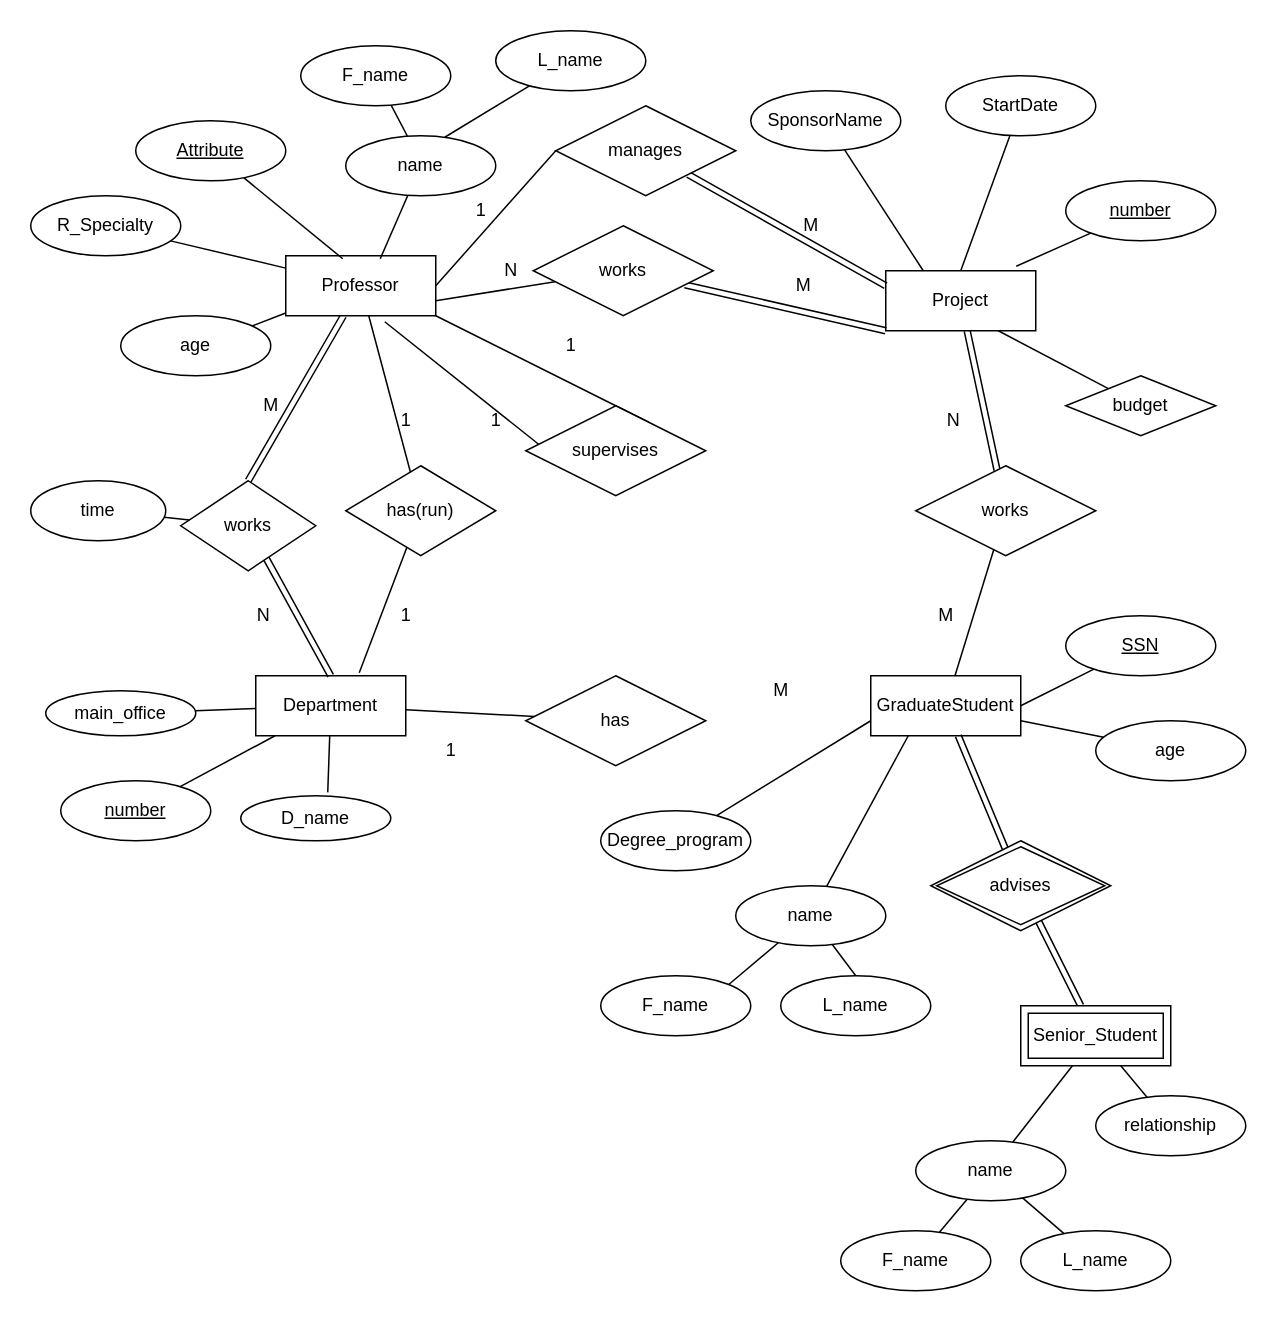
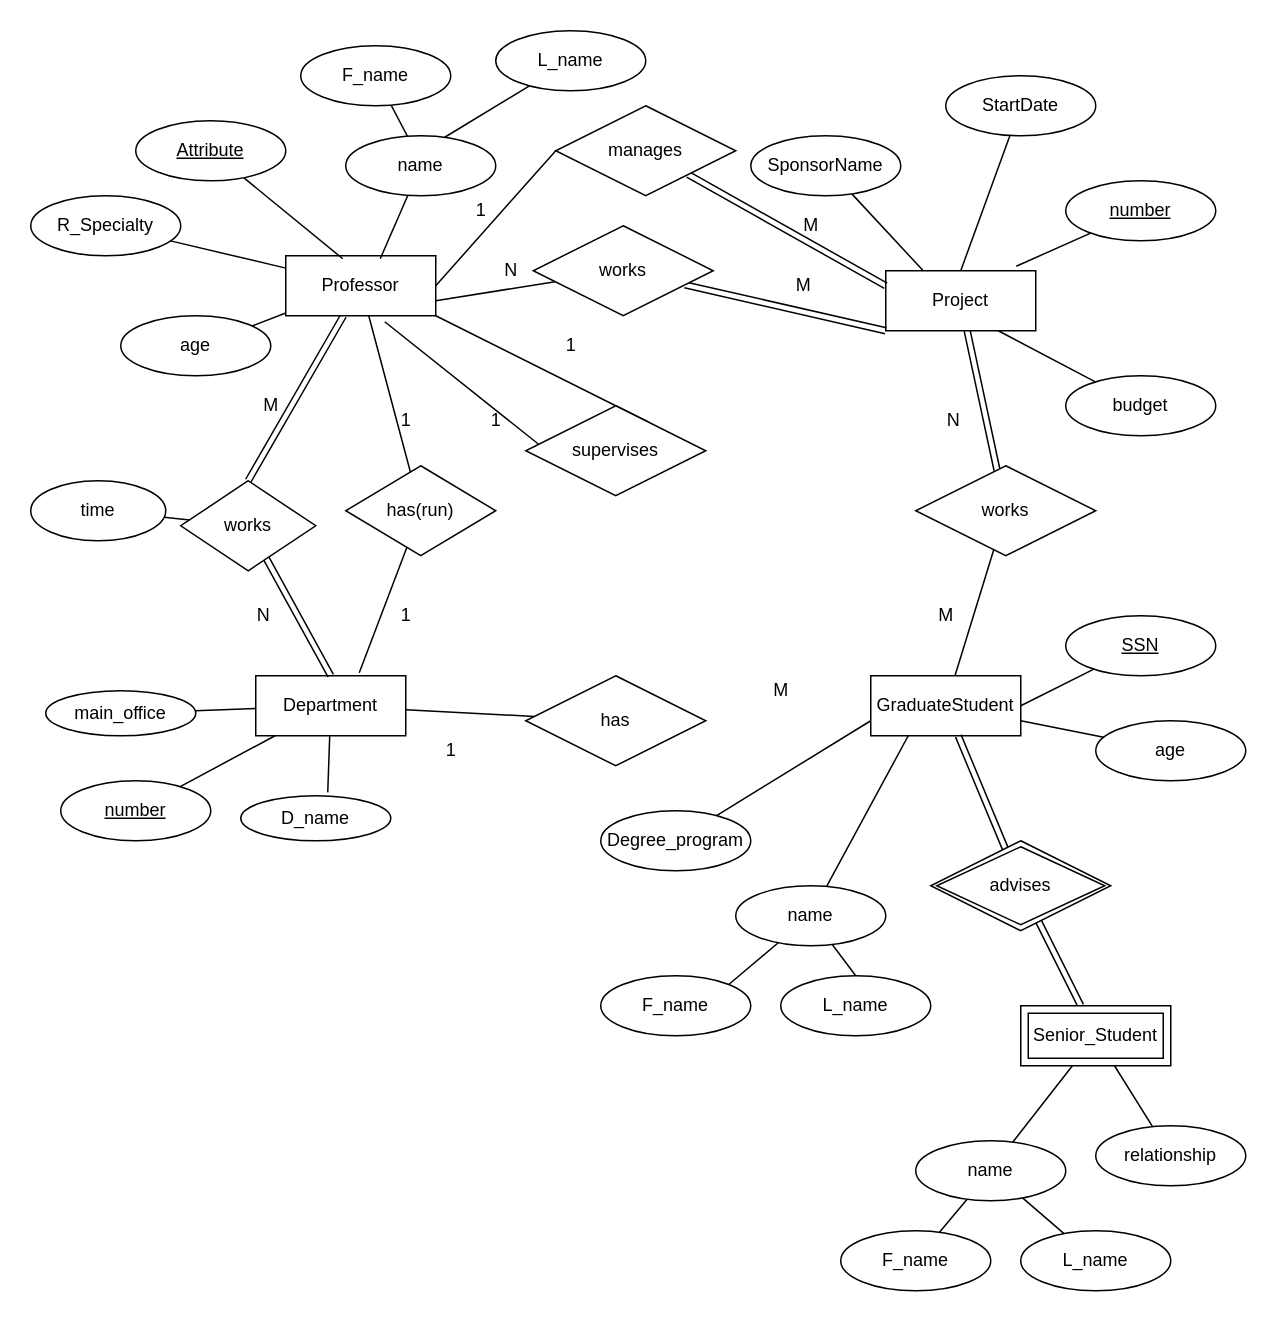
(826, 121) -> (826, 166)
(1141, 406) -> (1141, 406)
(1171, 1126) -> (1171, 1156)
